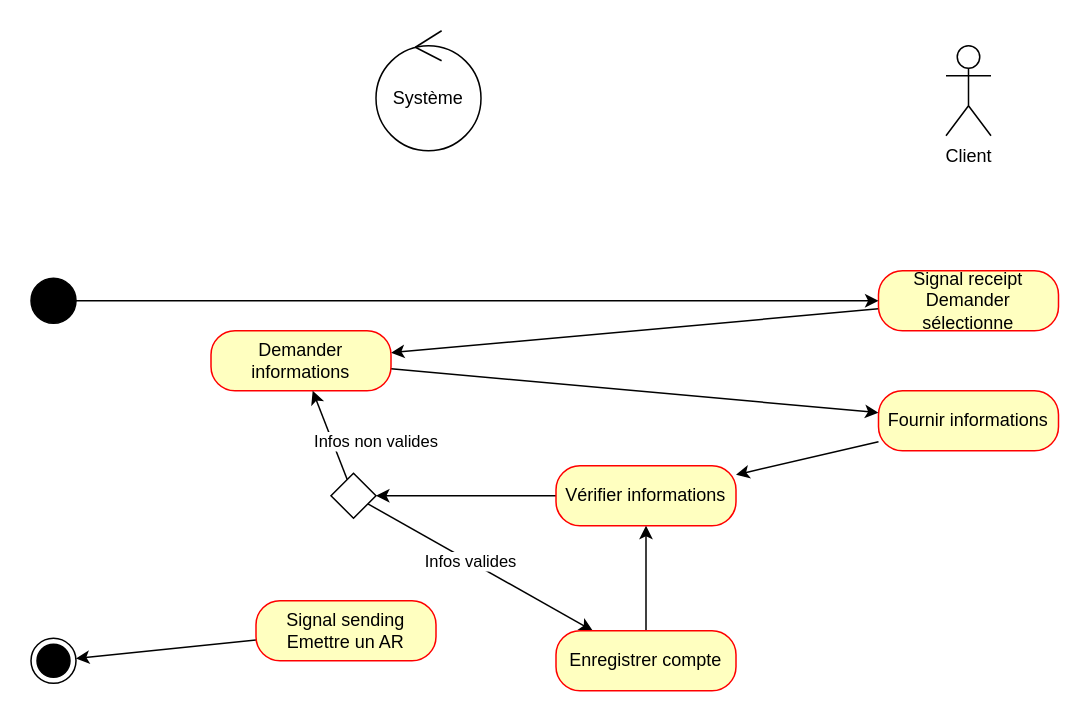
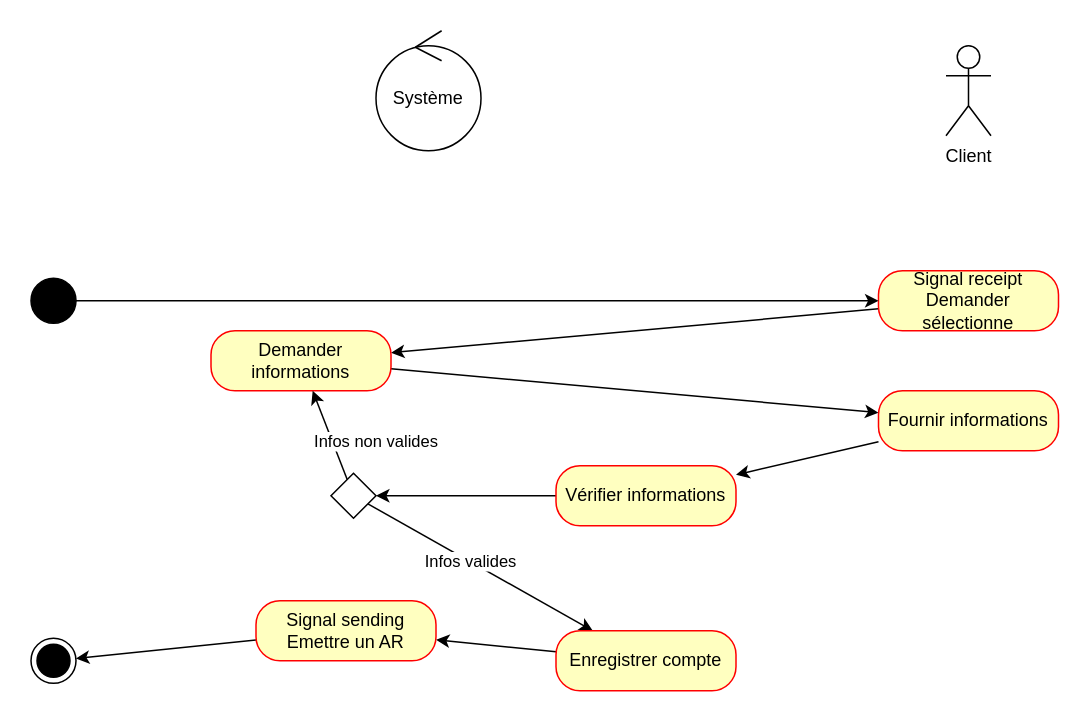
(646, 584) -> (501, 646)
